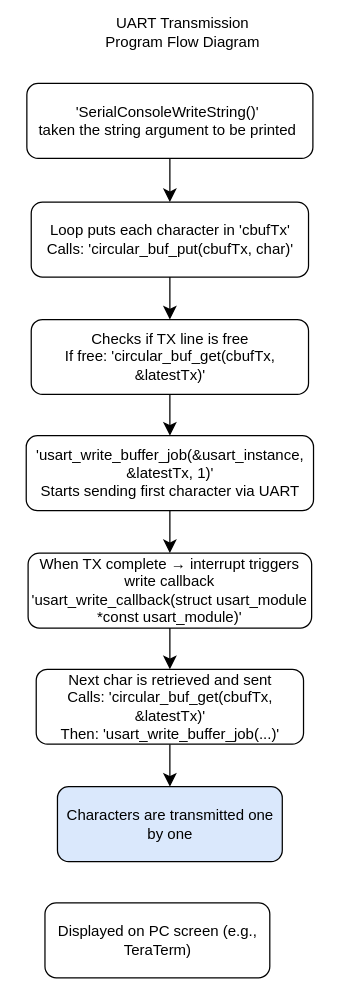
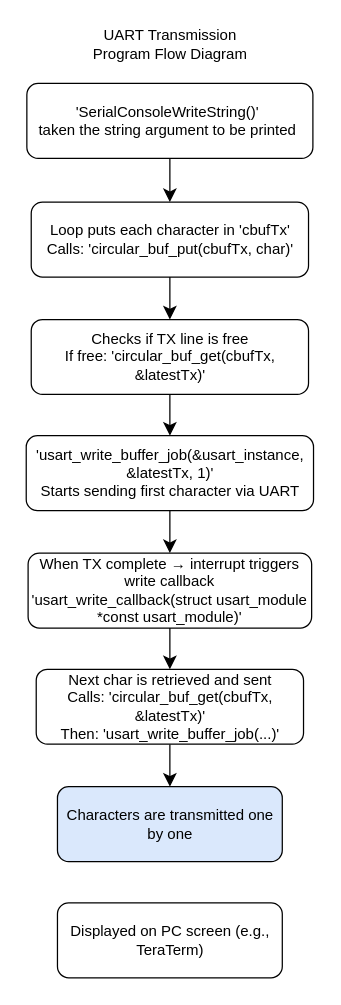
(183, 32) -> (170, 44)
(158, 941) -> (170, 941)
